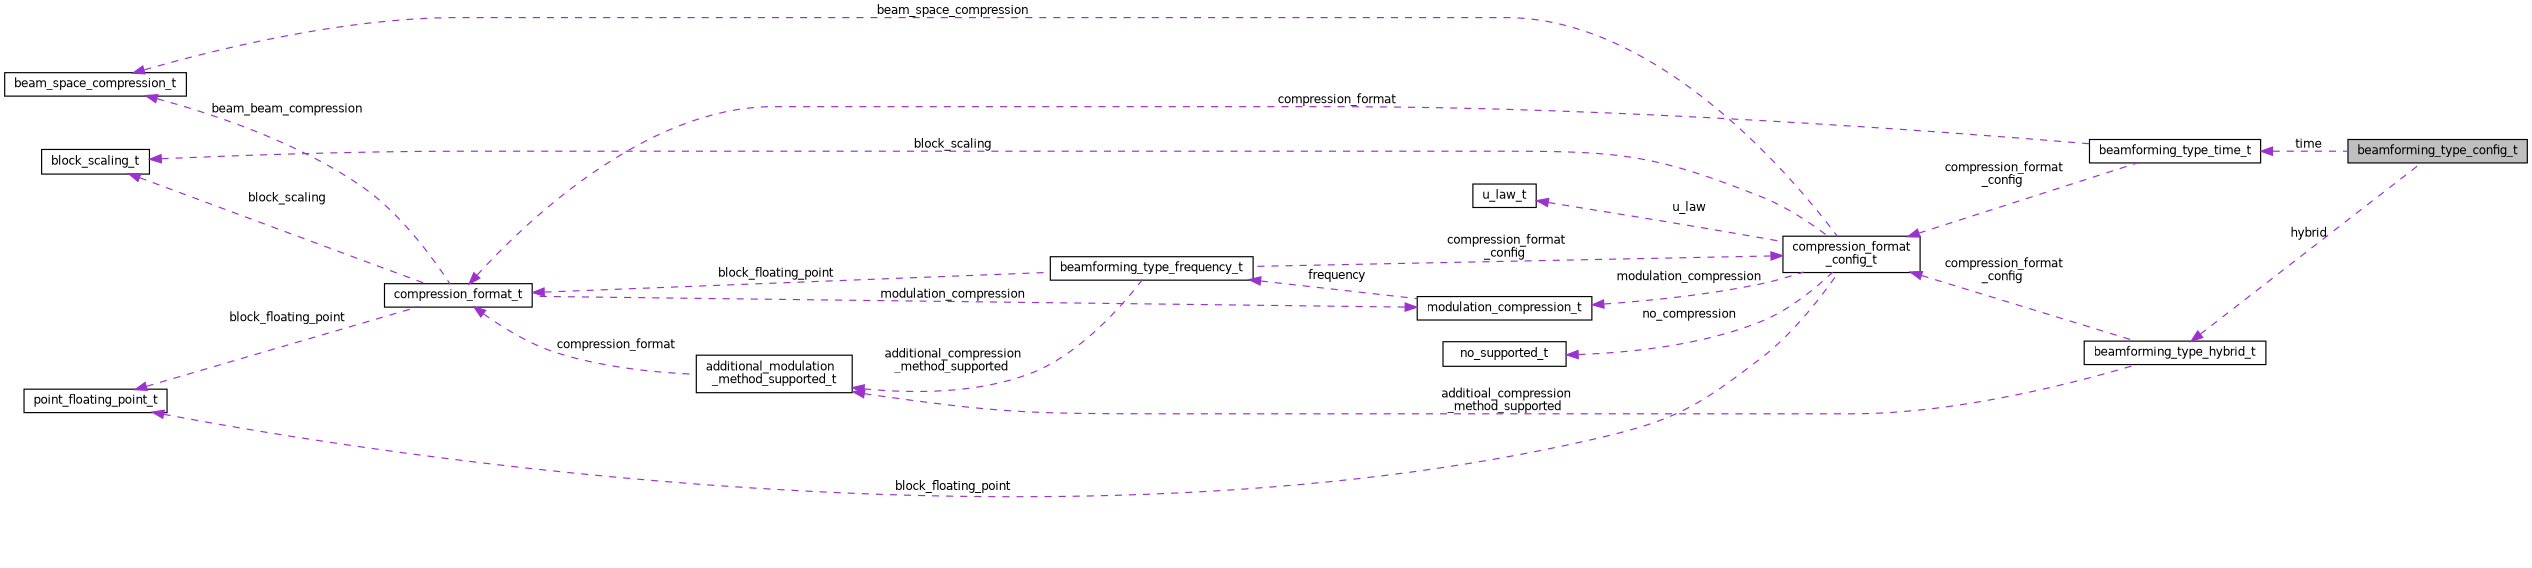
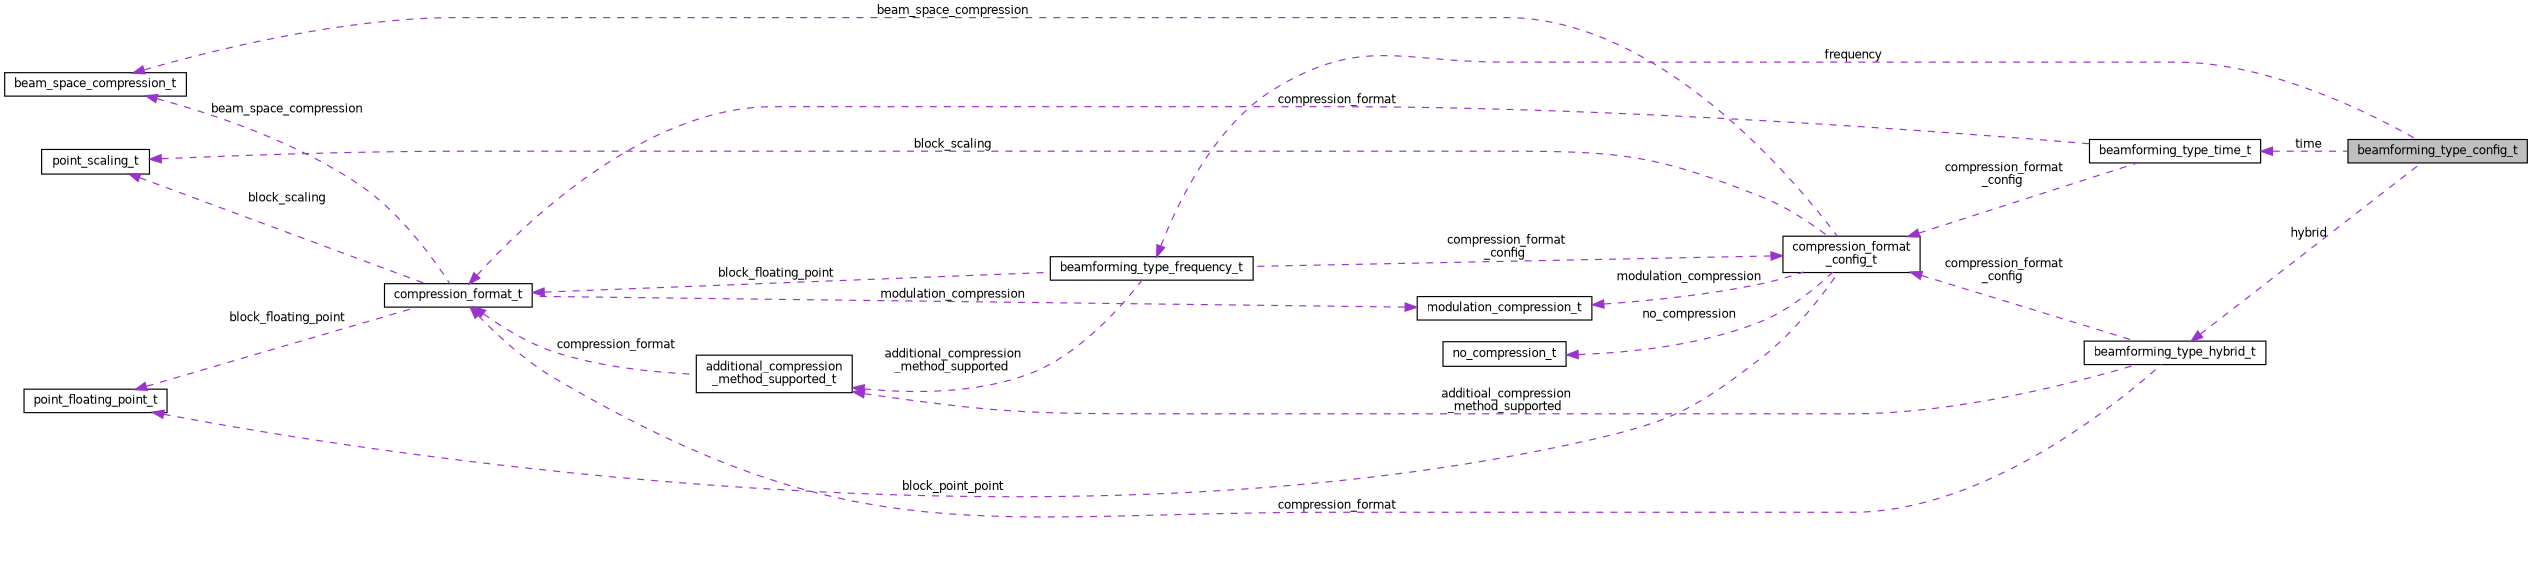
(285, 110) -> (285, 110)
(96, 162) -> (96, 162)
(1505, 196) -> none
(1339, 290) -> (1752, 62)
(1505, 354) -> (1505, 354)
(774, 374) -> (774, 374)
(951, 487) -> (951, 487)
none -> (1315, 512)
